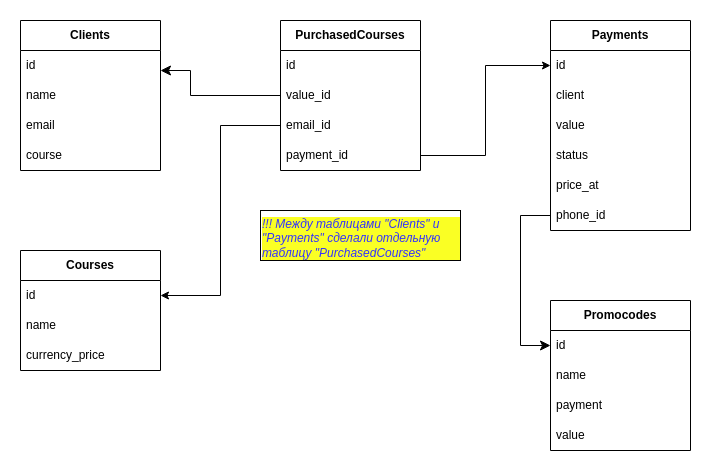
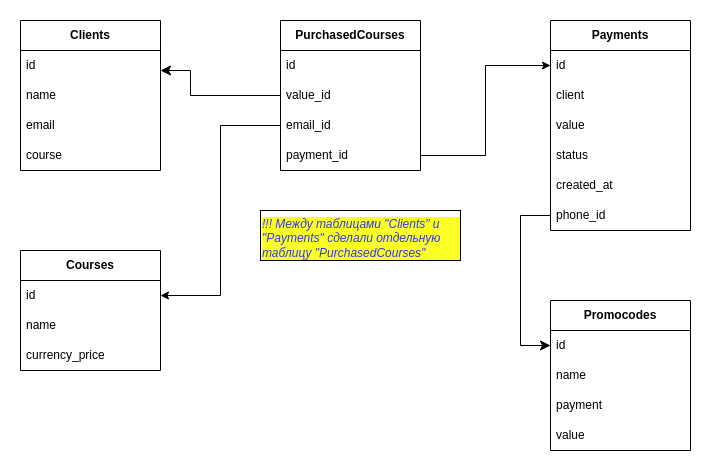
(582, 186) -> (590, 186)
